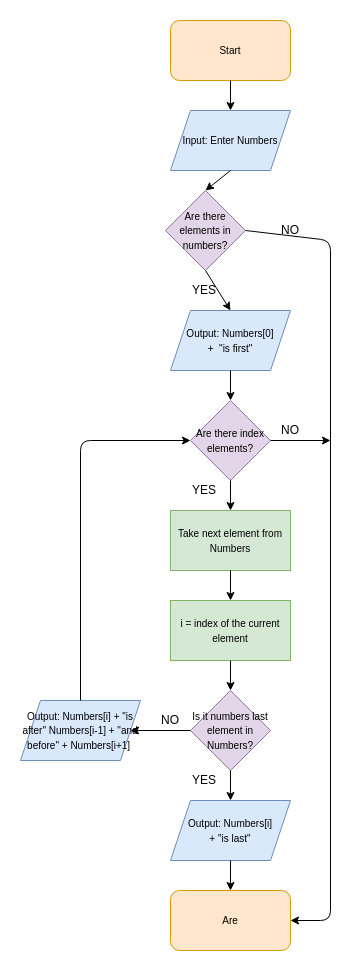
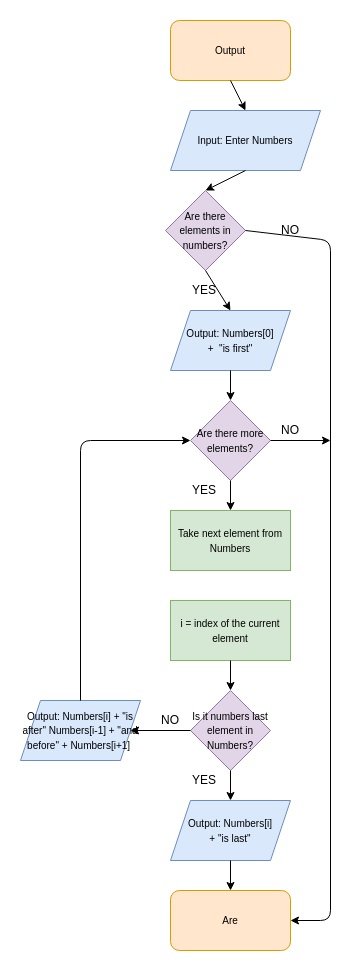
(231, 51) -> (231, 51)
(231, 141) -> (246, 141)
(231, 441) -> (231, 441)
(231, 582) -> none
